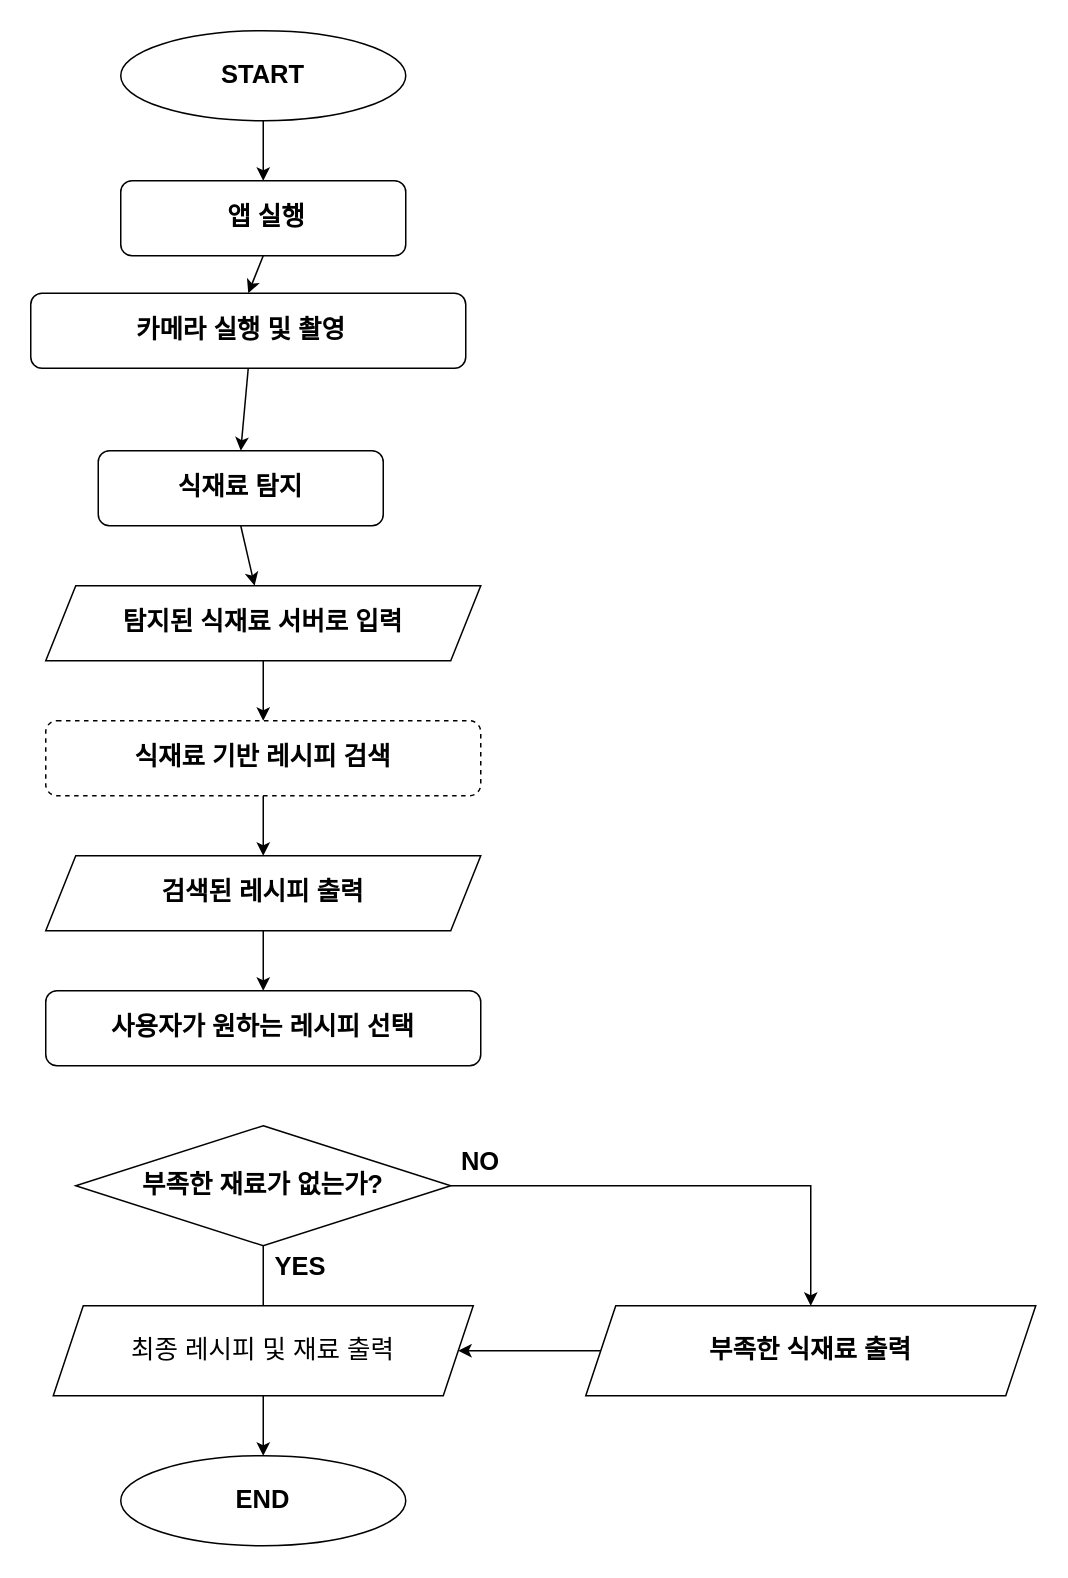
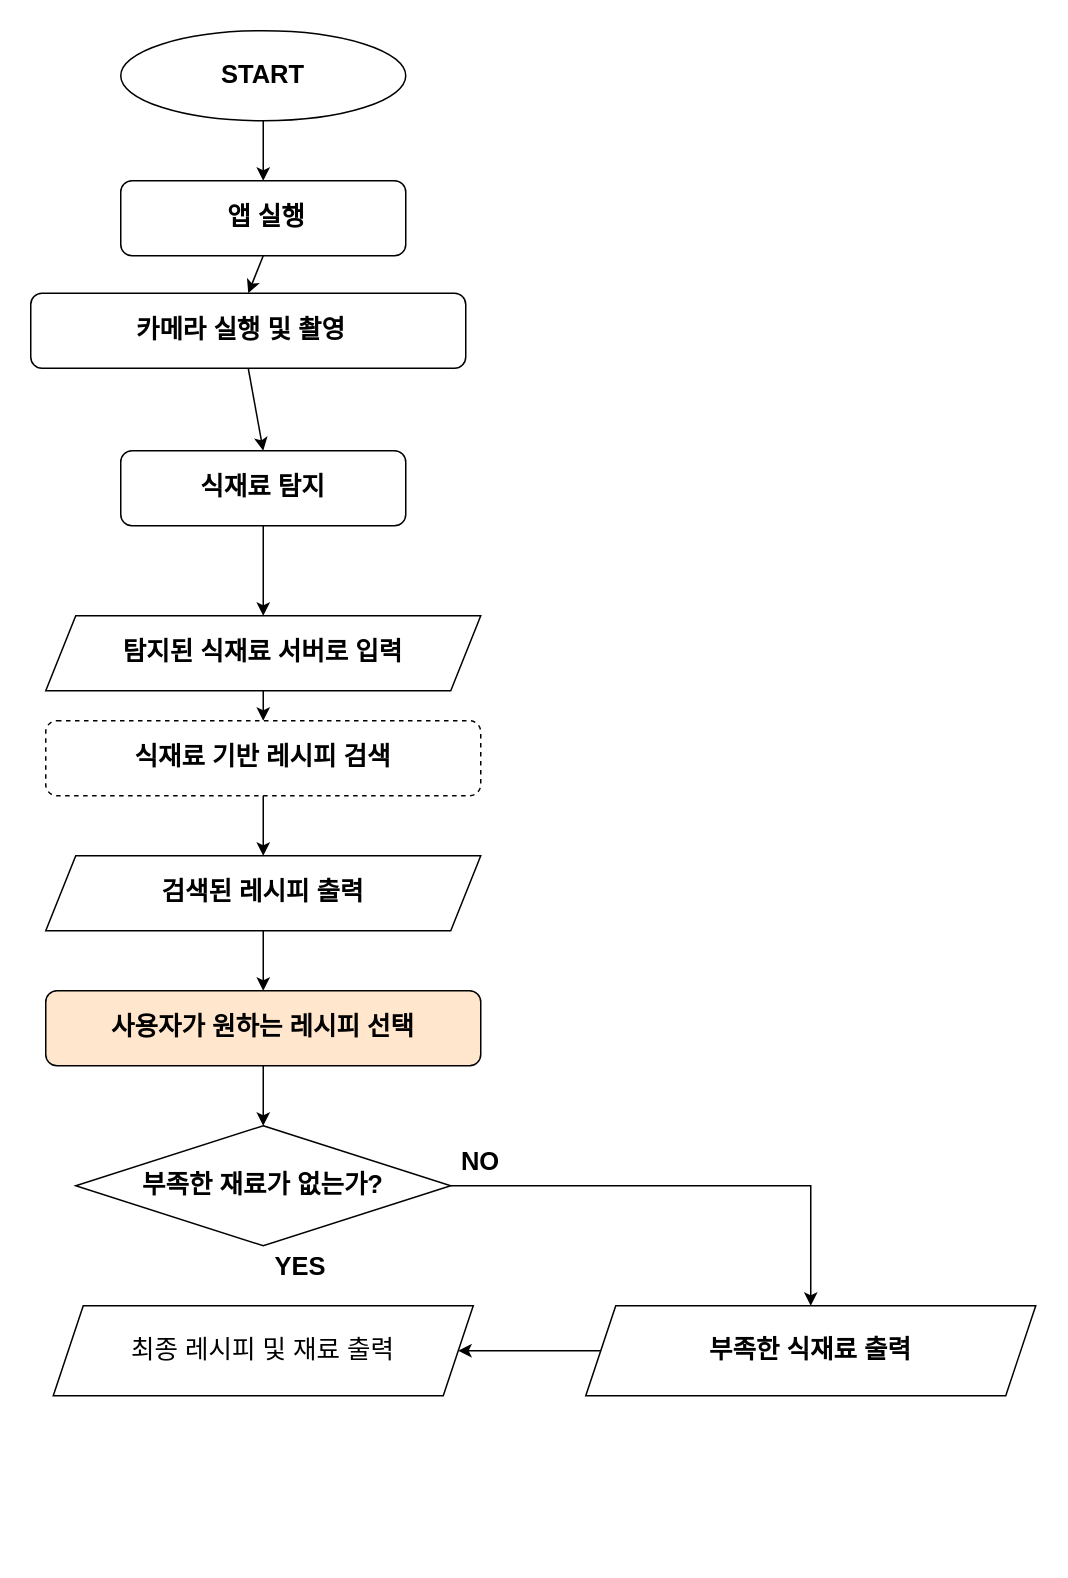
(241, 488) -> (263, 488)
(263, 623) -> (263, 653)
(263, 1028) -> (263, 1028)
none -> (263, 1091)
(263, 1276) -> none
(263, 1501) -> none
